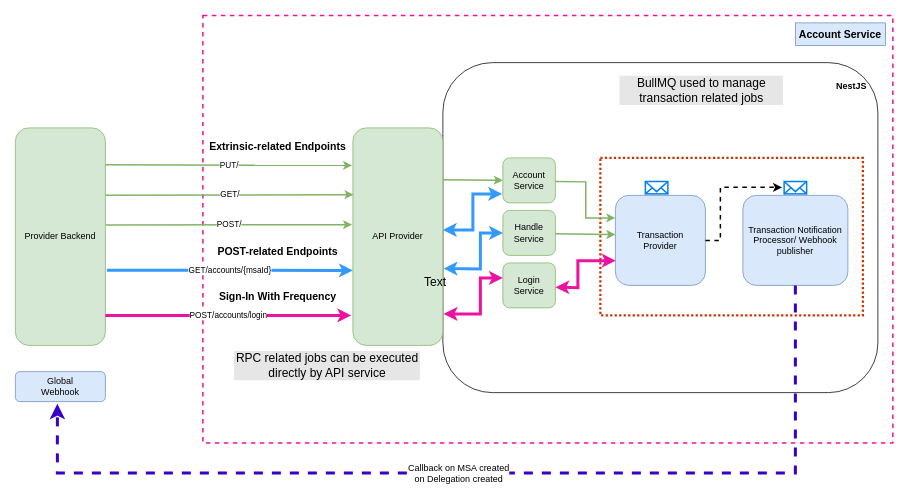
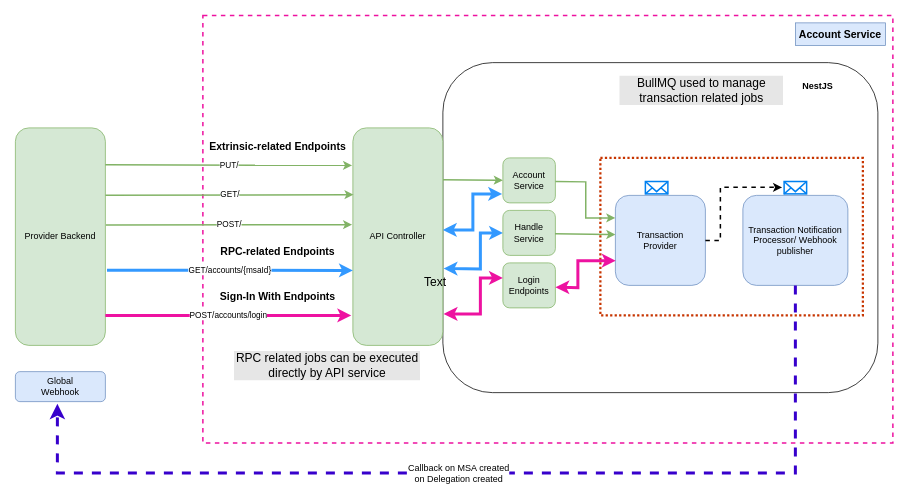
(852, 87) -> (818, 87)
(398, 237) -> (398, 237)
(278, 252) -> (278, 252)
(529, 285) -> (529, 285)
(278, 297) -> (278, 297)
